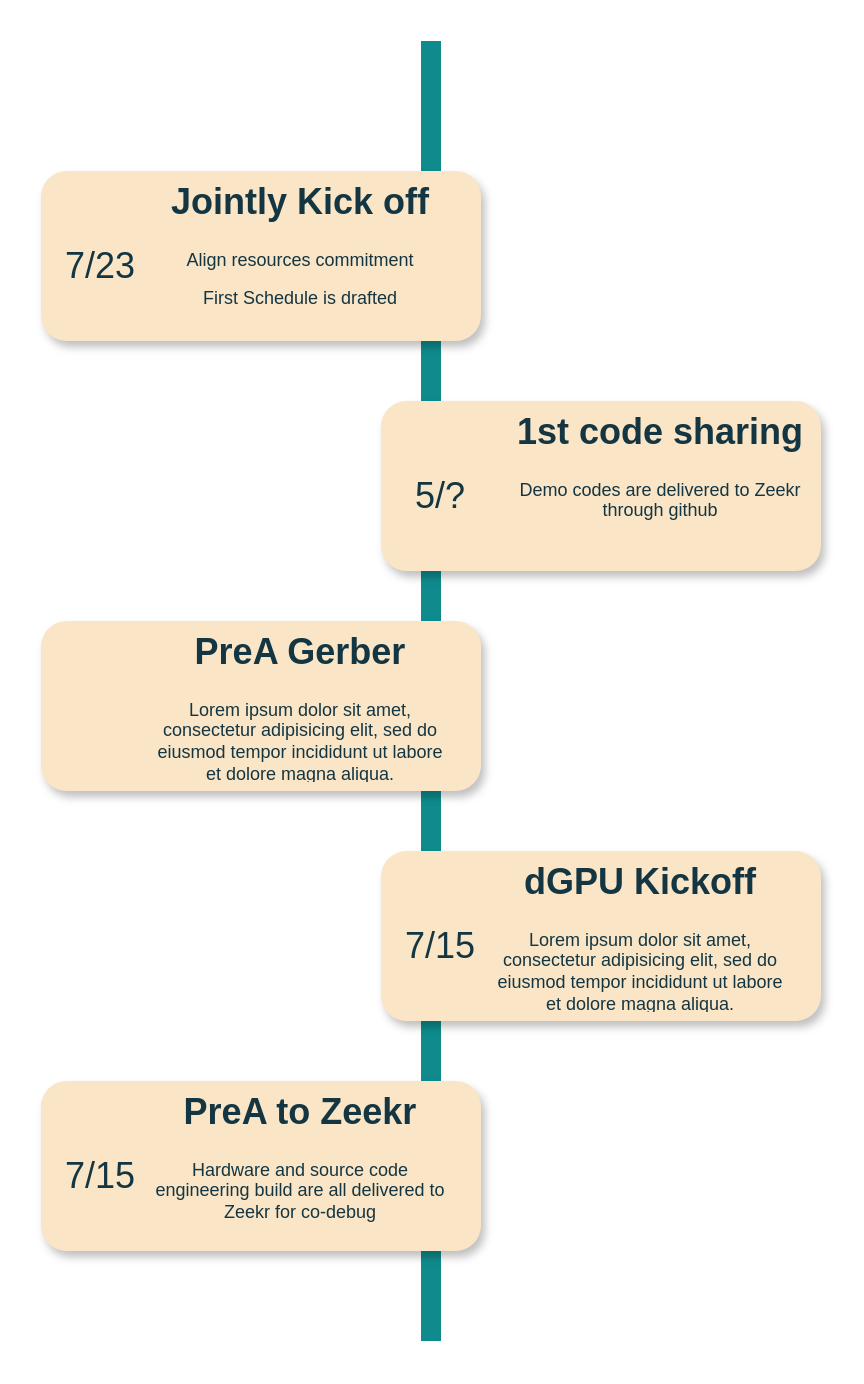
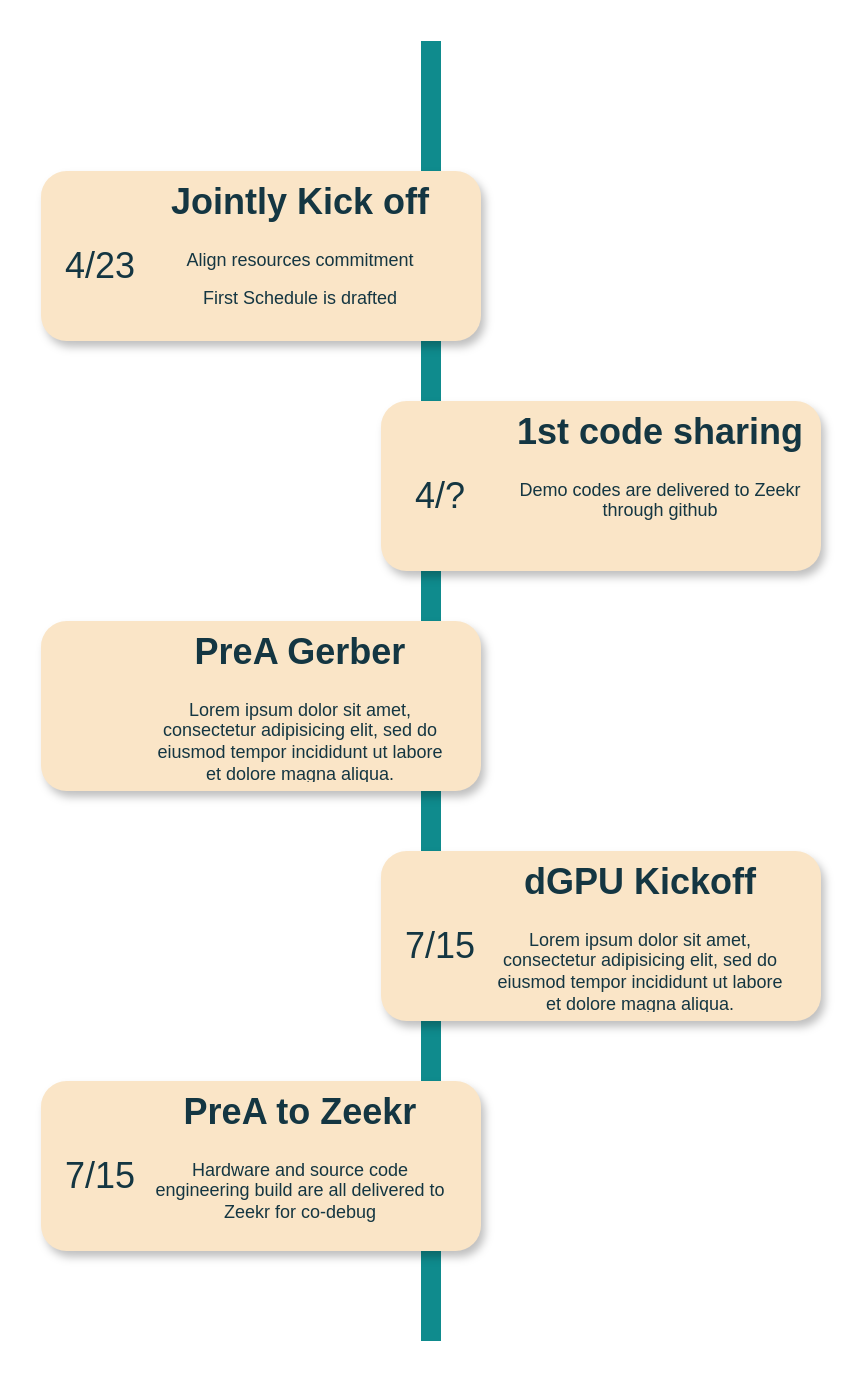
(101, 257) -> (101, 257)
(441, 487) -> (441, 487)
